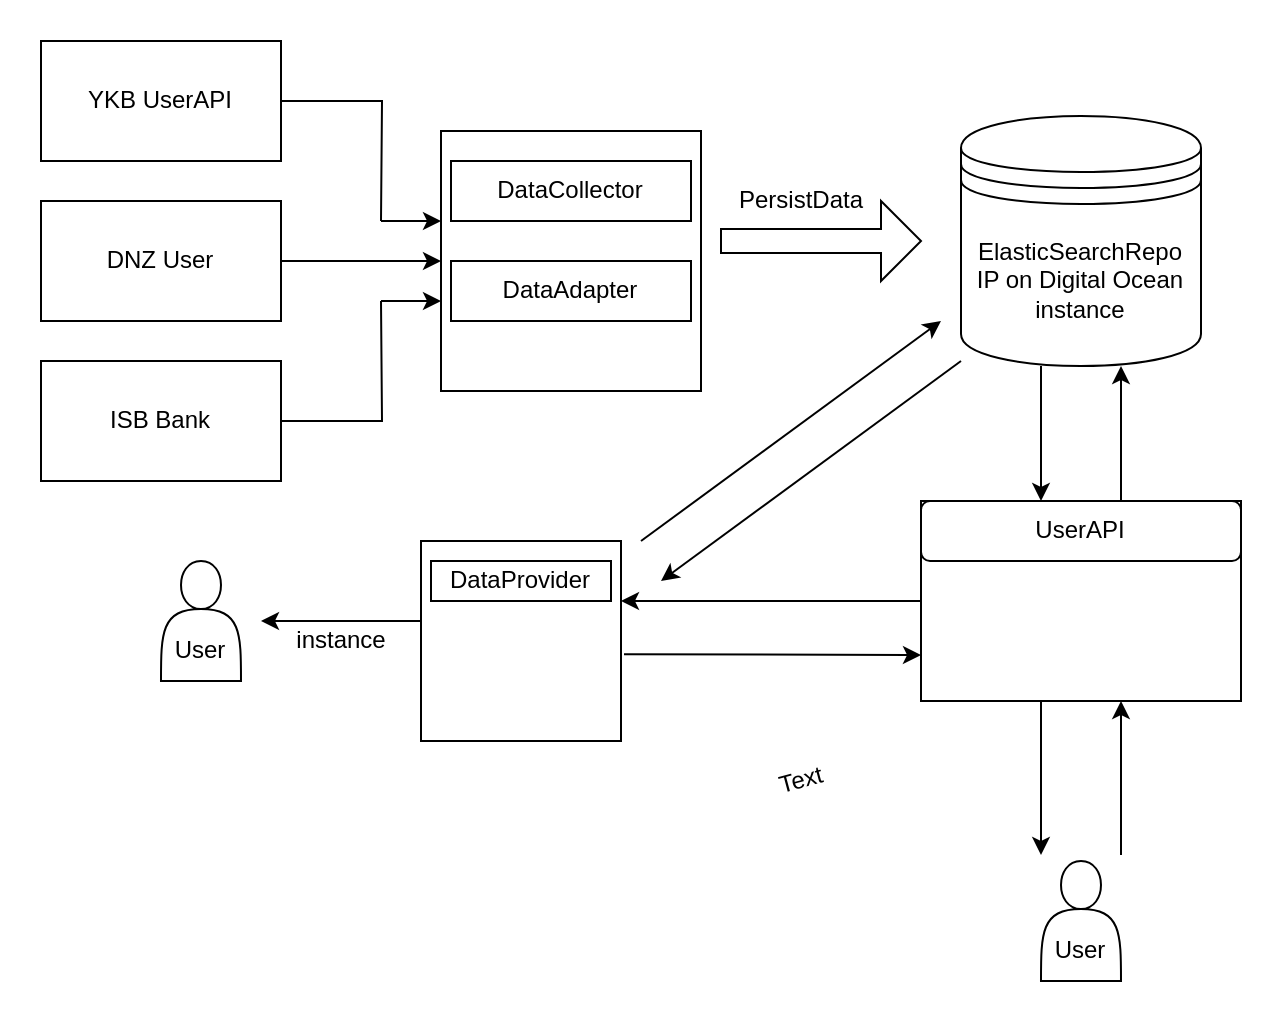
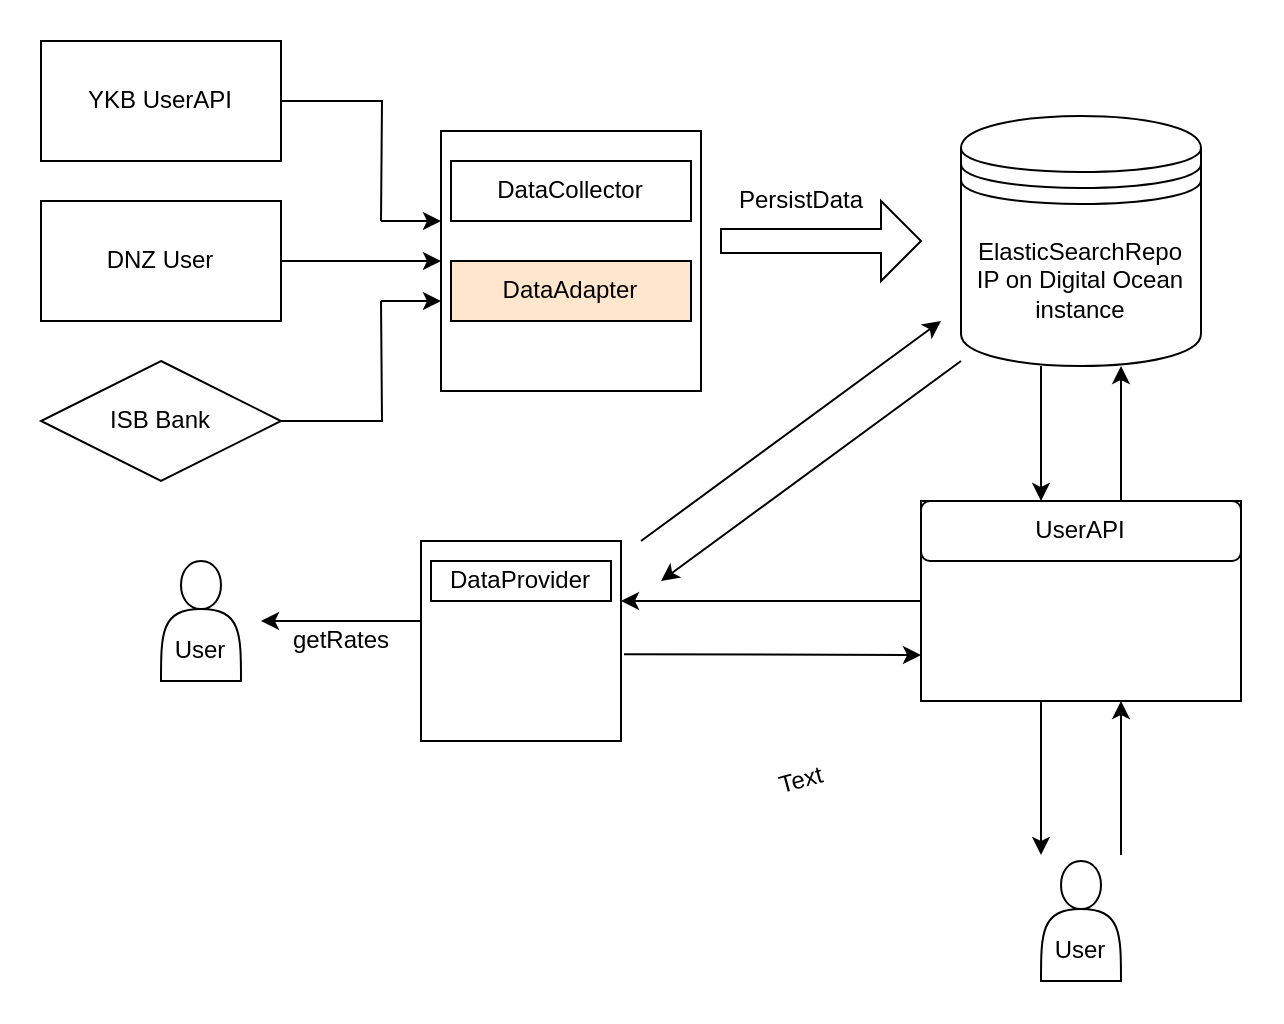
(571, 291) -> (571, 291)
(161, 421) -> (161, 421)
(342, 641) -> (342, 641)
